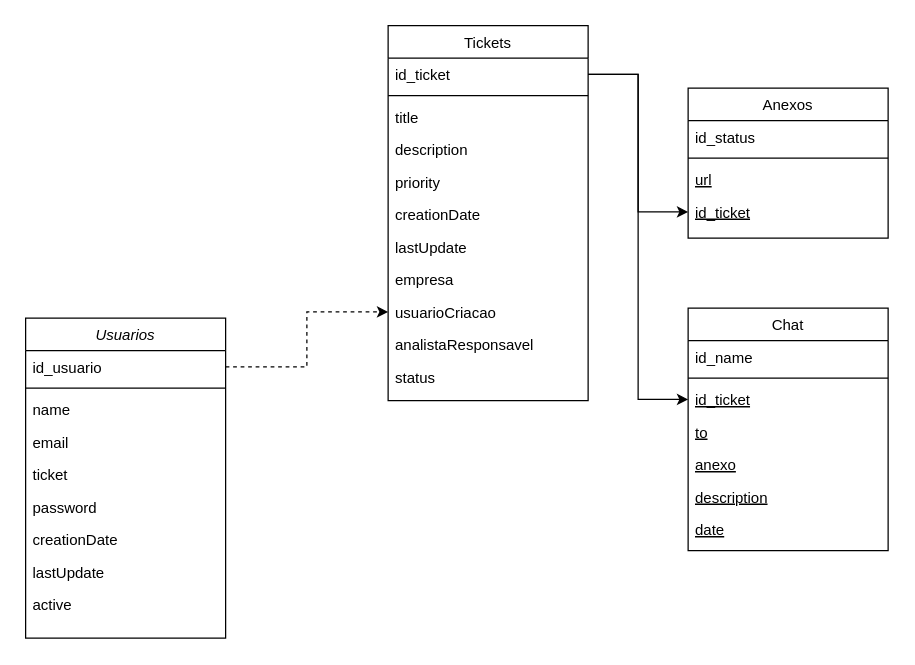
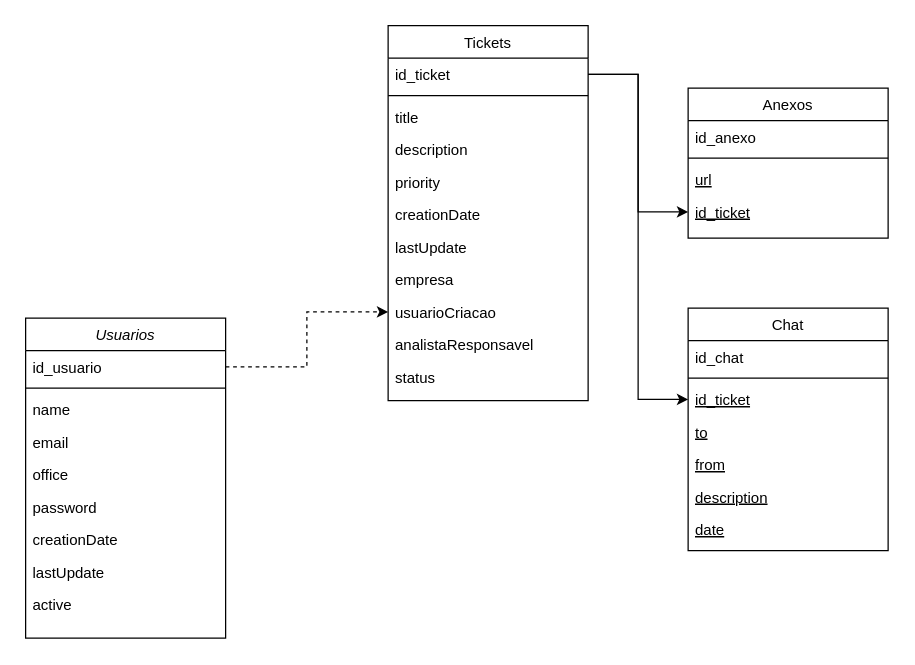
(731, 138) -> (727, 138)
(722, 358) -> (722, 358)
(716, 465) -> (712, 465)
(56, 475) -> (56, 475)
